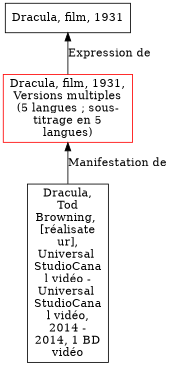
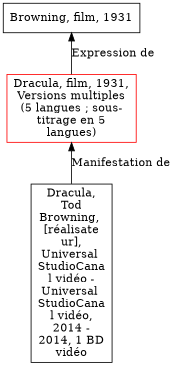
(68, 18) -> (72, 18)
